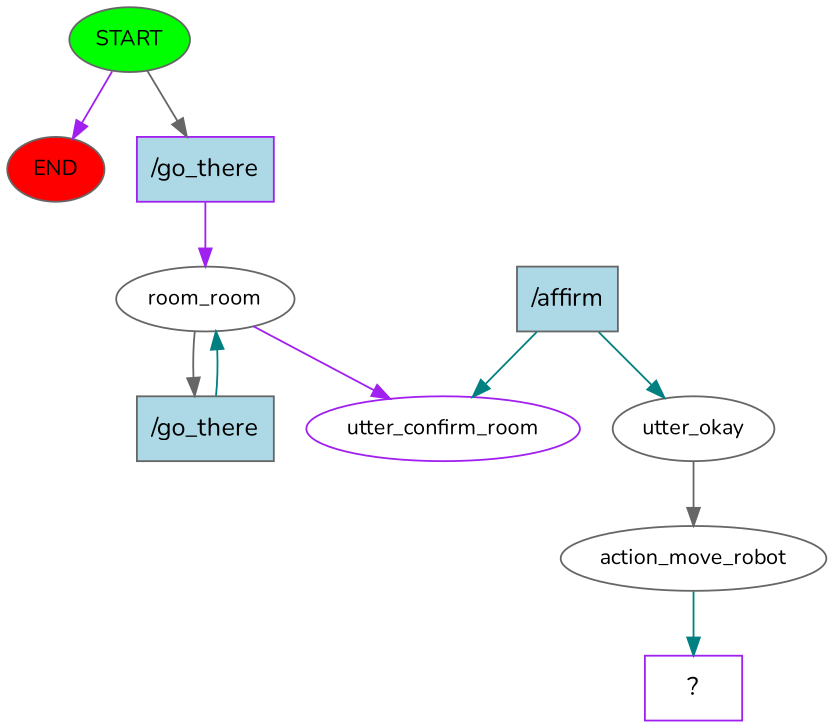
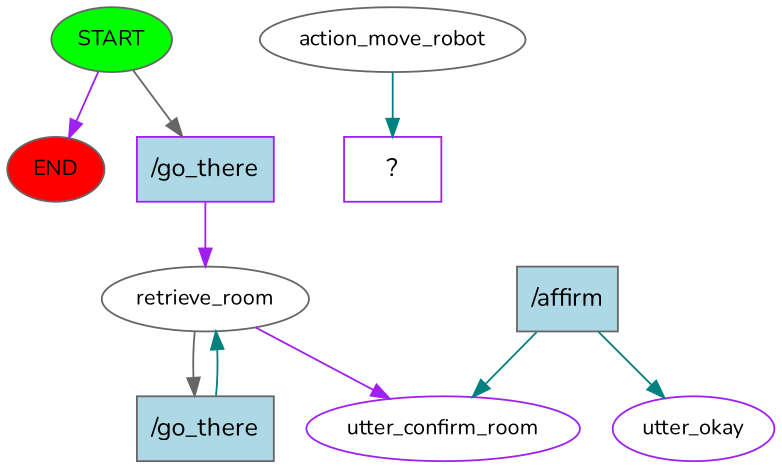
(205, 299) -> (205, 299)
(694, 429) -> (694, 429)
(694, 485) -> none
